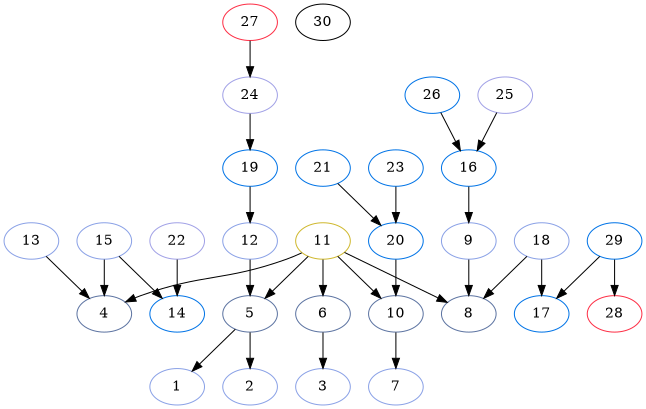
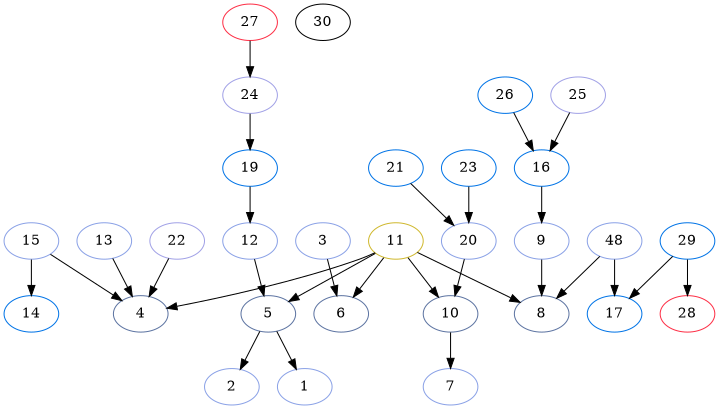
(396, 241) -> (469, 241)
(542, 241) -> (615, 241)
(177, 272) -> (161, 273)
(323, 345) -> (331, 272)
